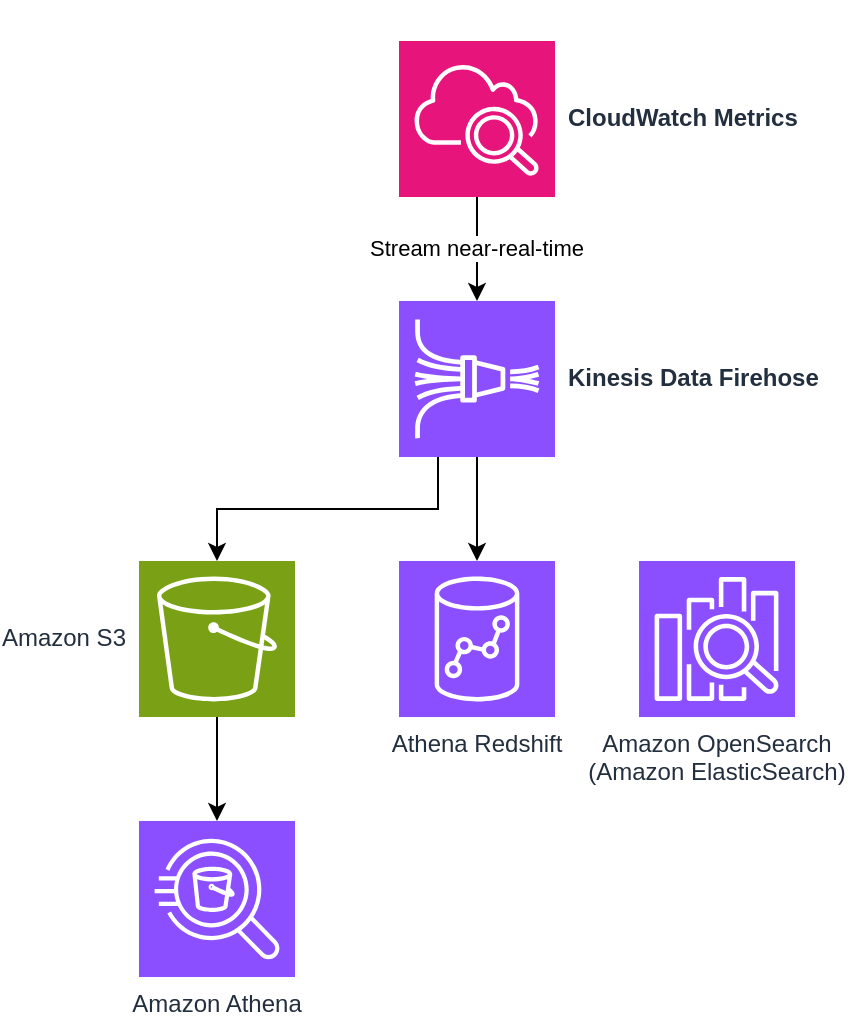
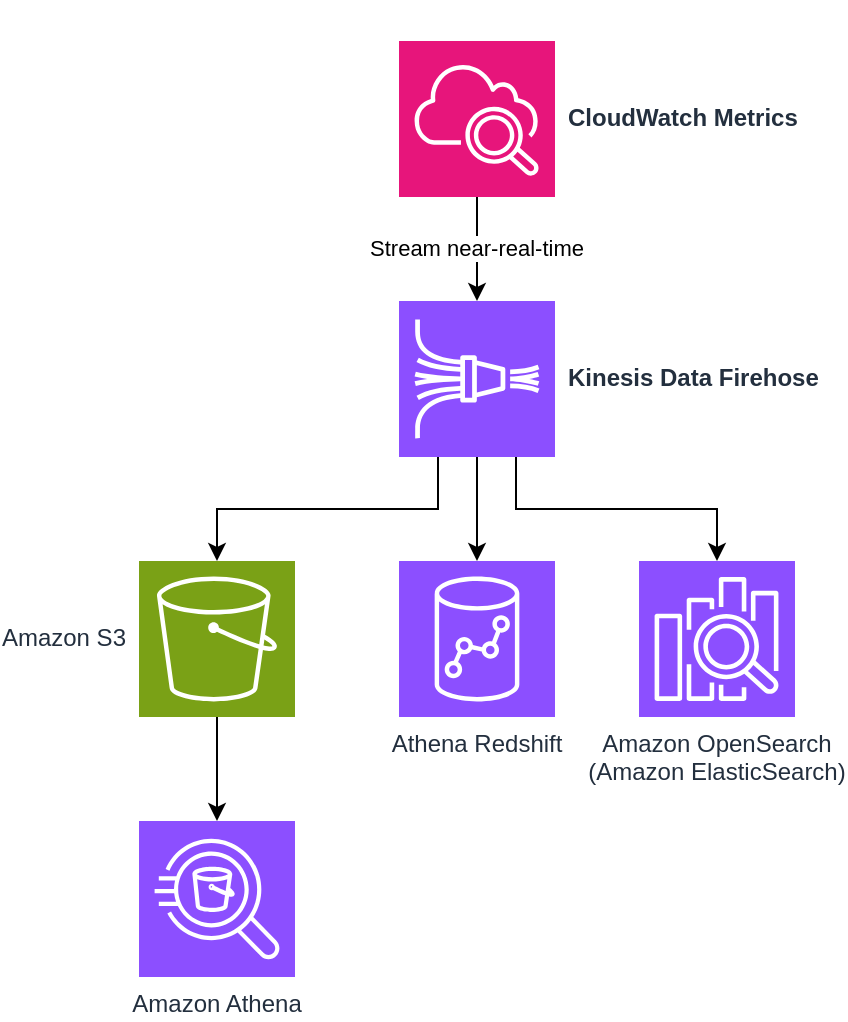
none -> (610, 509)
